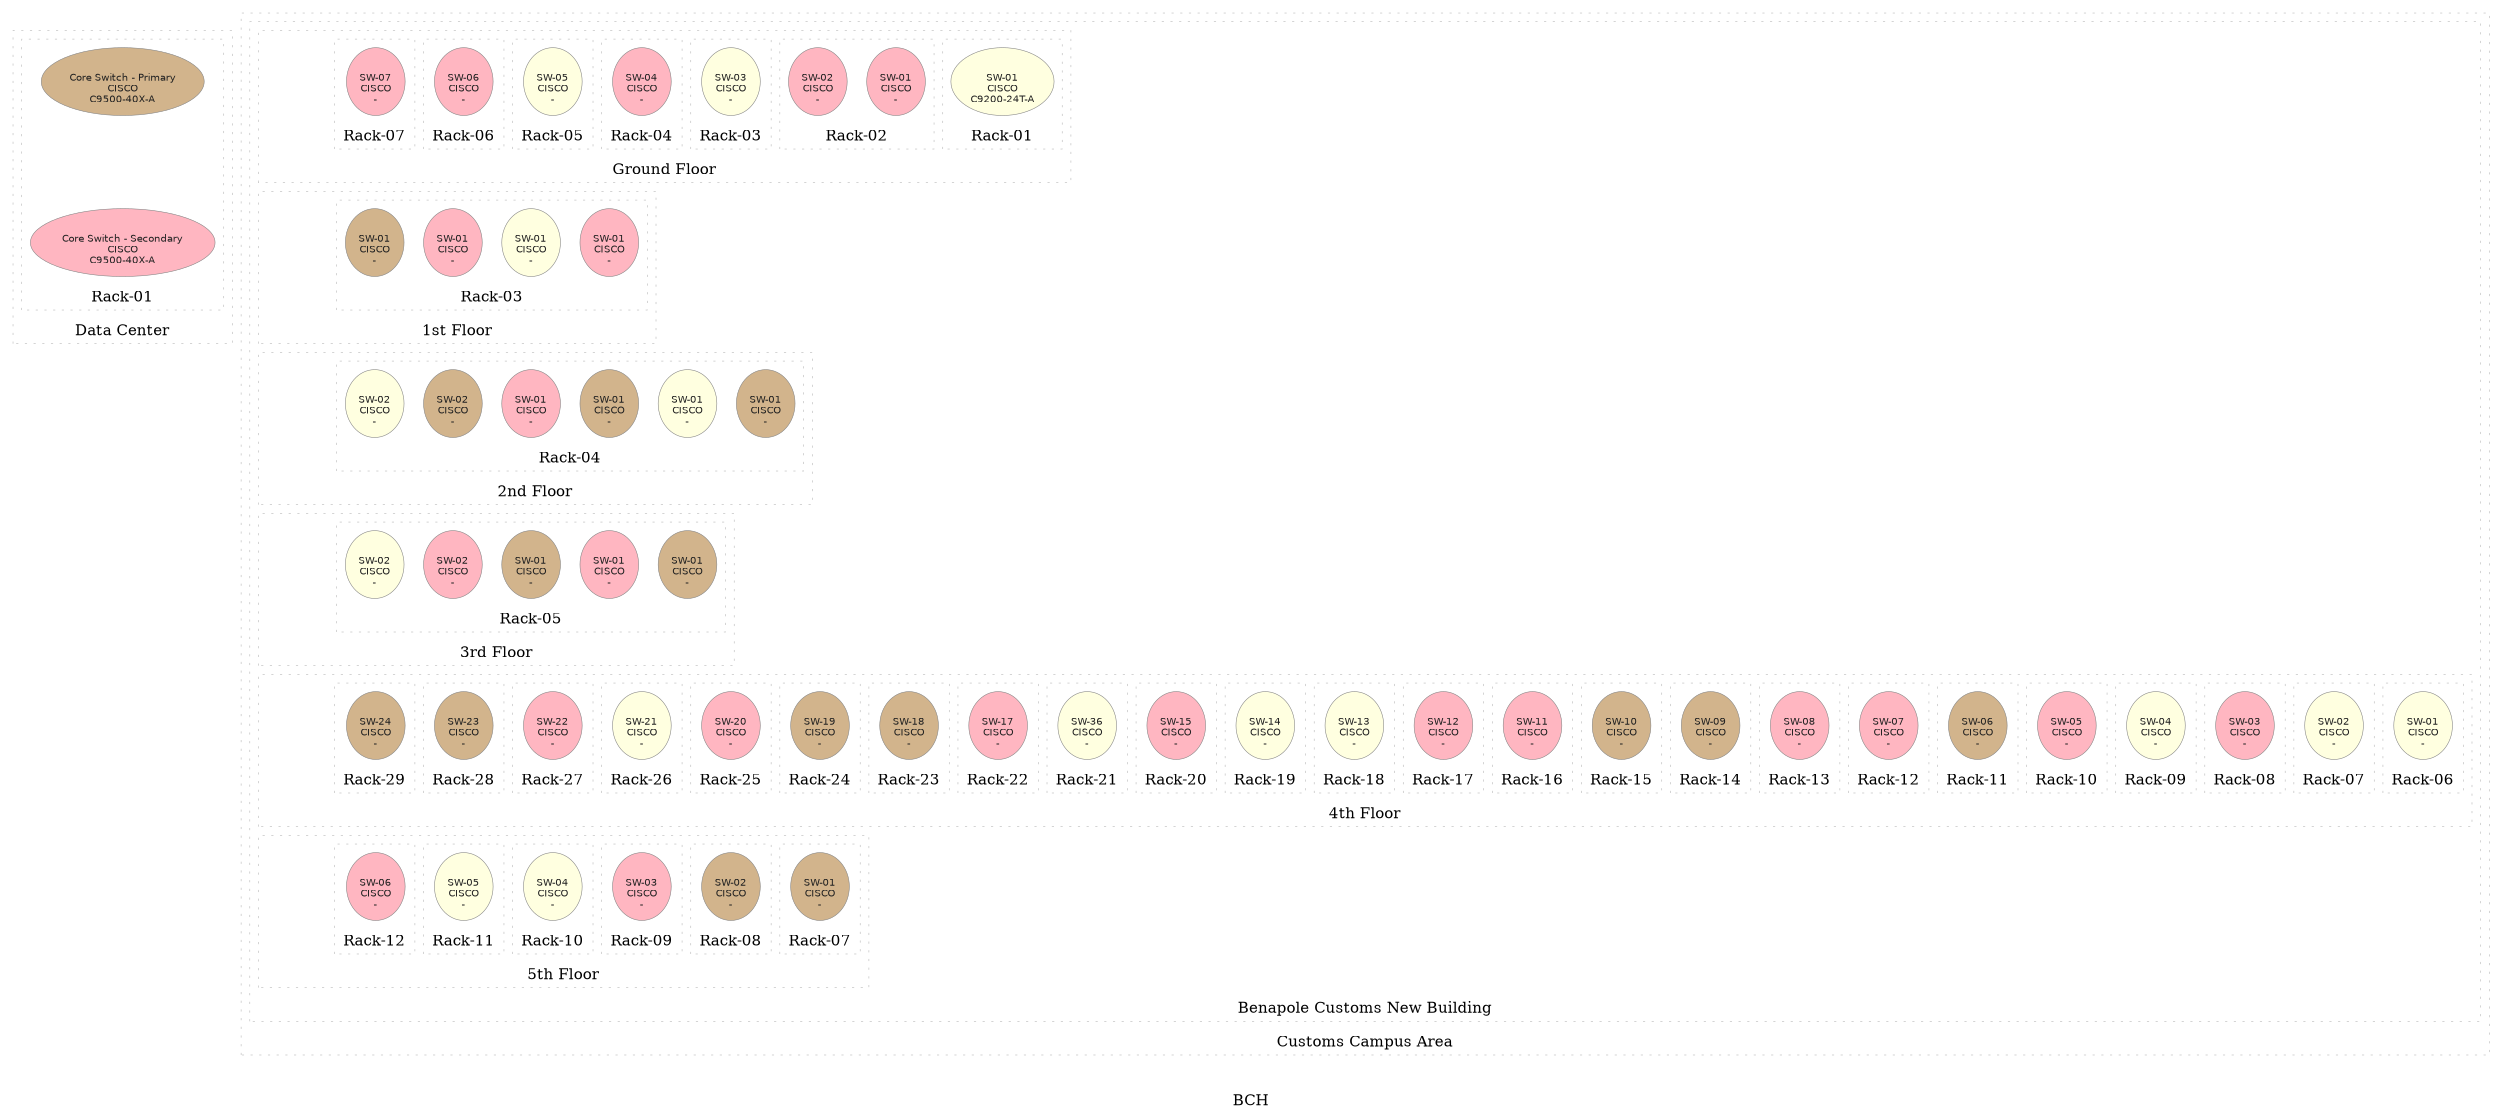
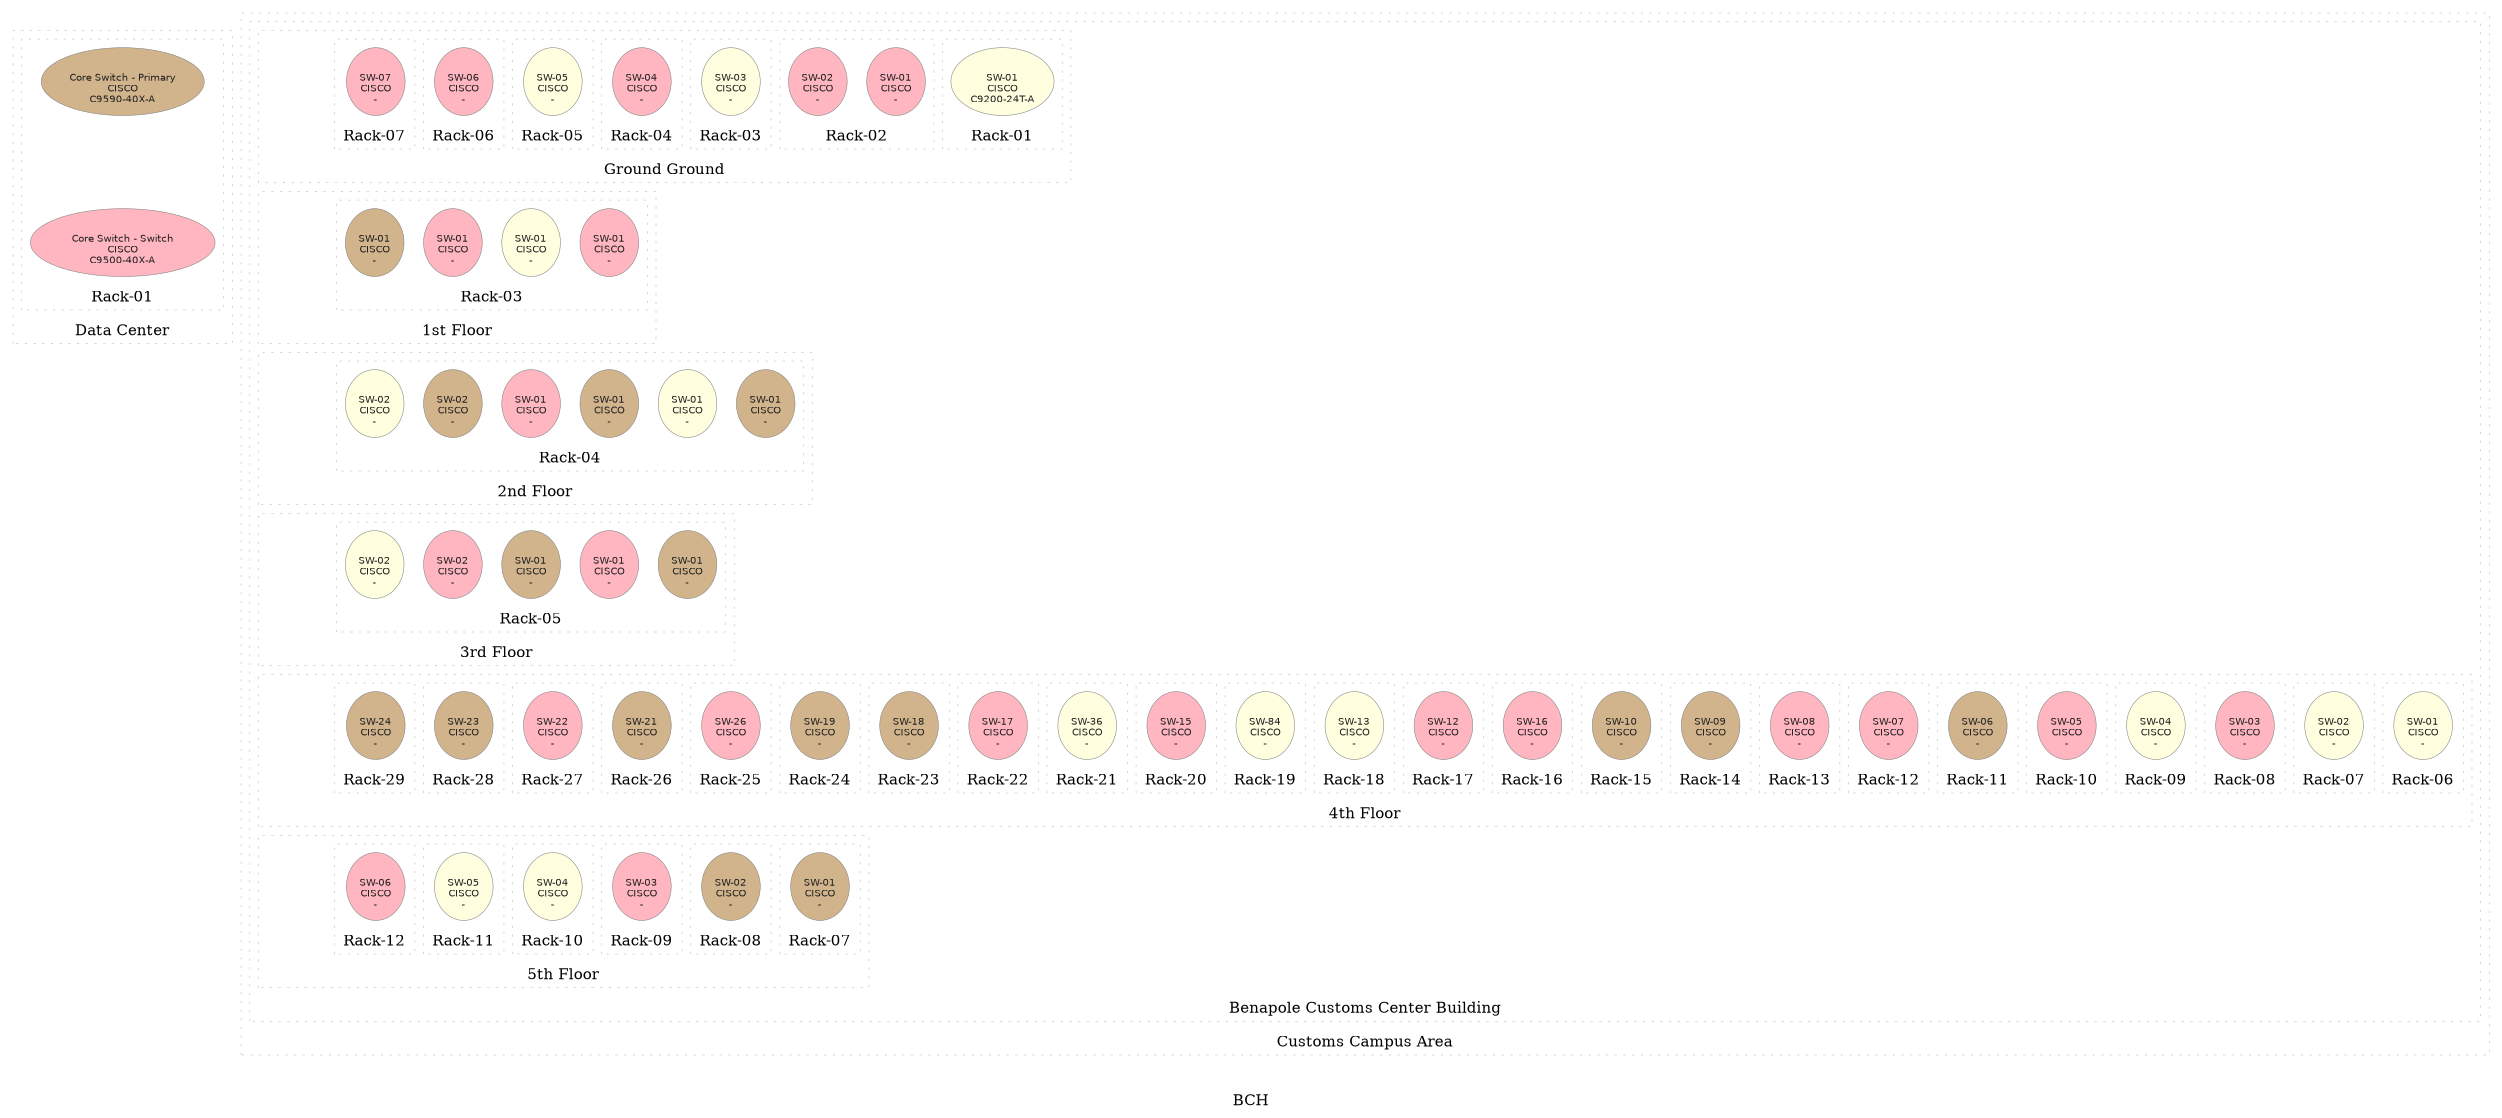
(123, 82) -> (123, 82)
(665, 170) -> (665, 170)
(123, 243) -> (123, 243)
(642, 726) -> (642, 726)
(731, 726) -> (731, 726)
(1265, 726) -> (1265, 726)
(1533, 726) -> (1533, 726)
(1365, 1009) -> (1365, 1009)
